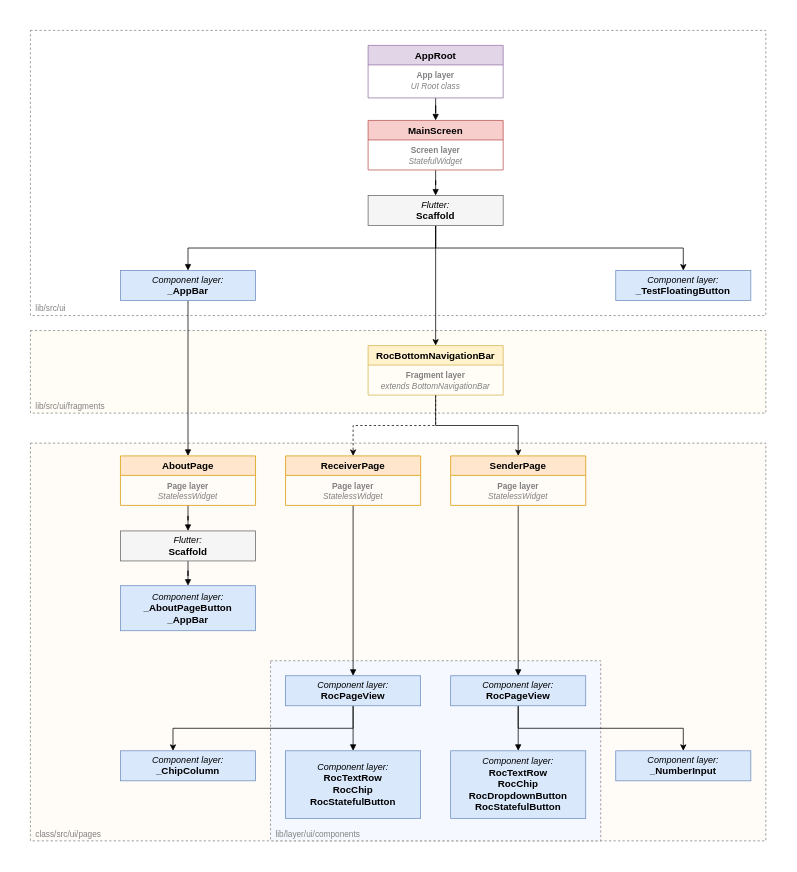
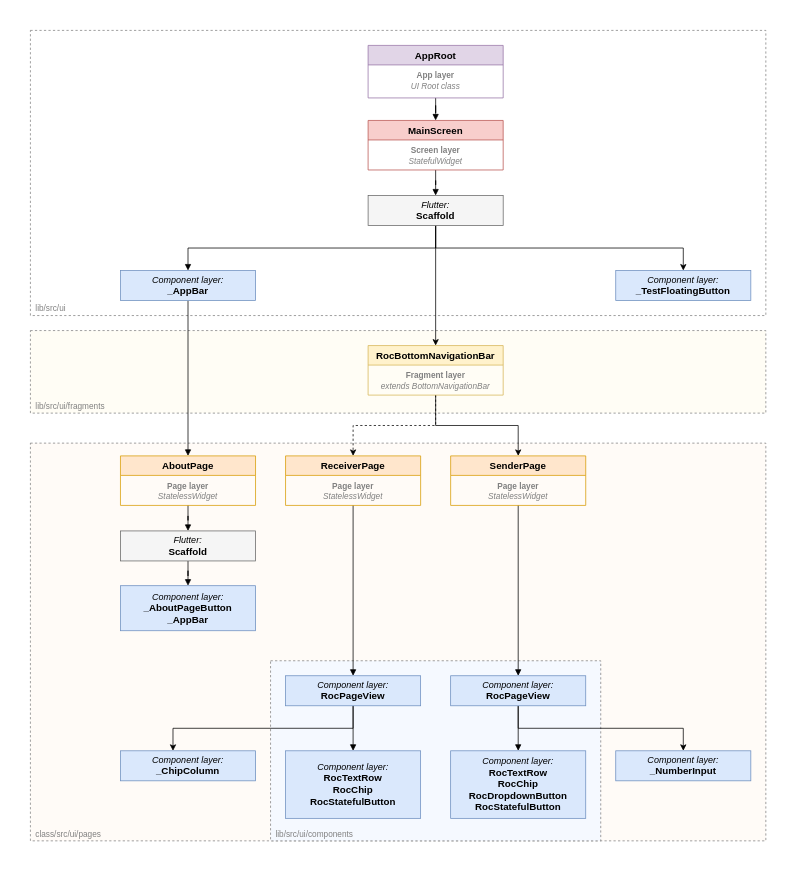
(324, 833) -> (321, 833)
